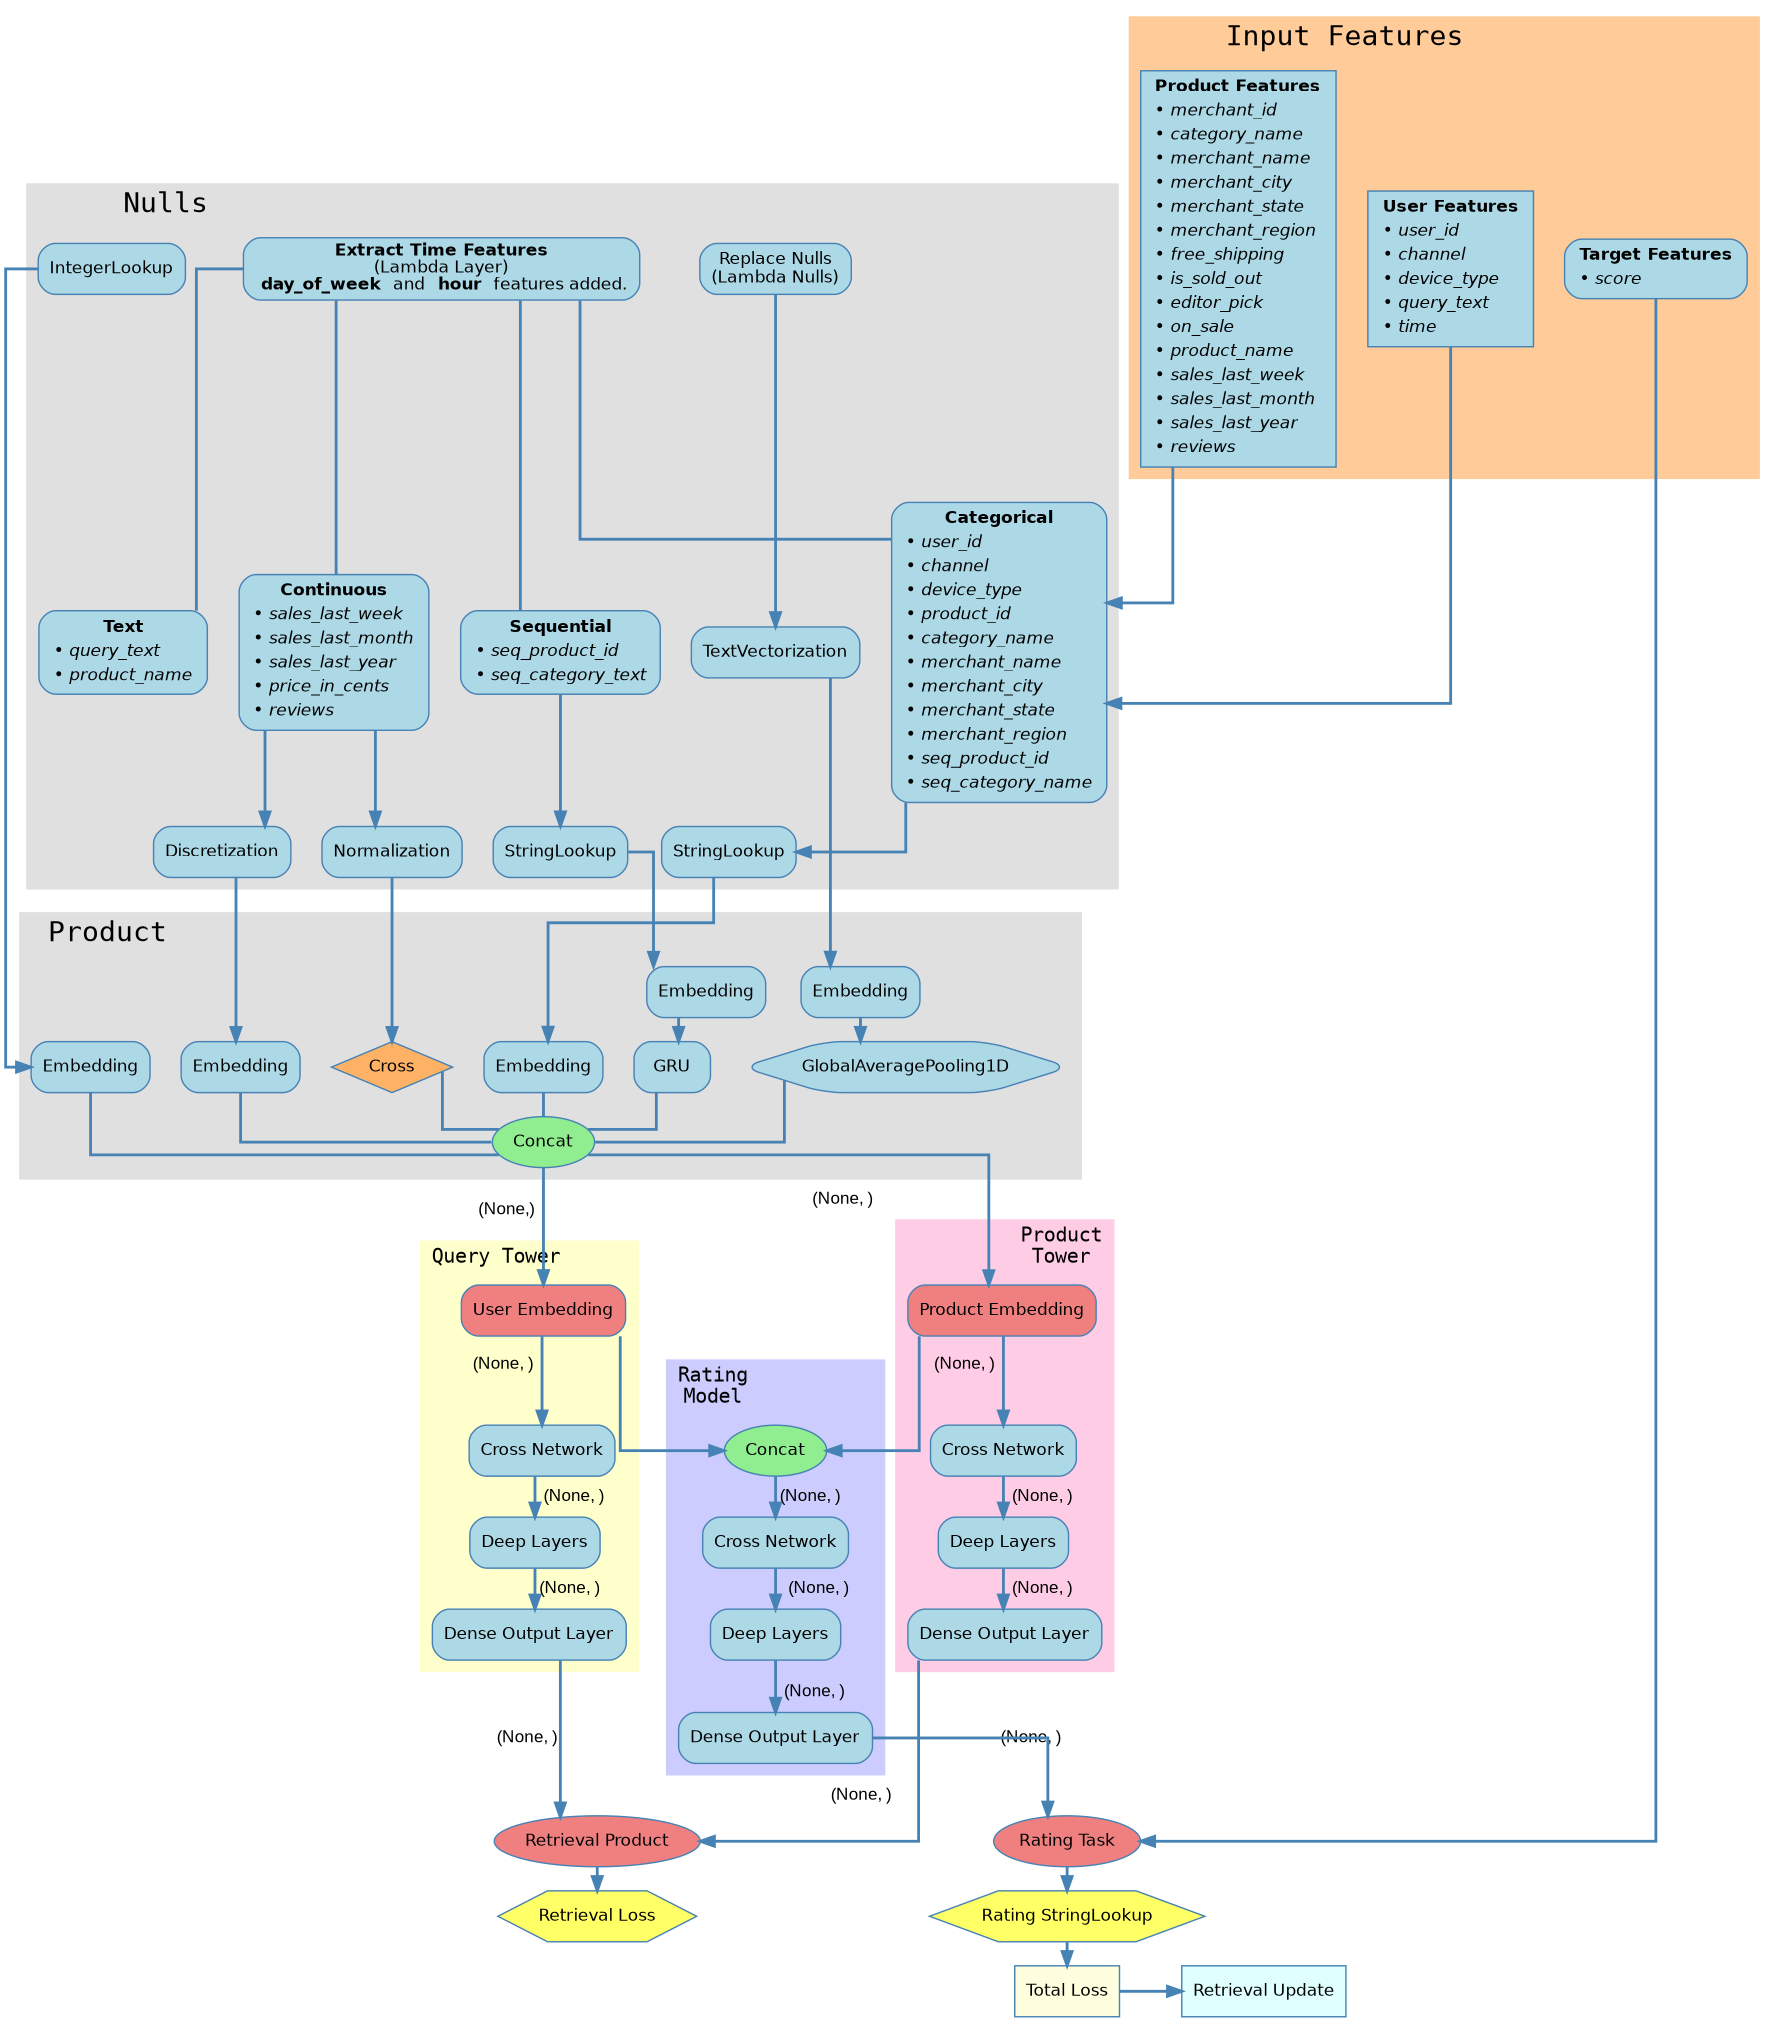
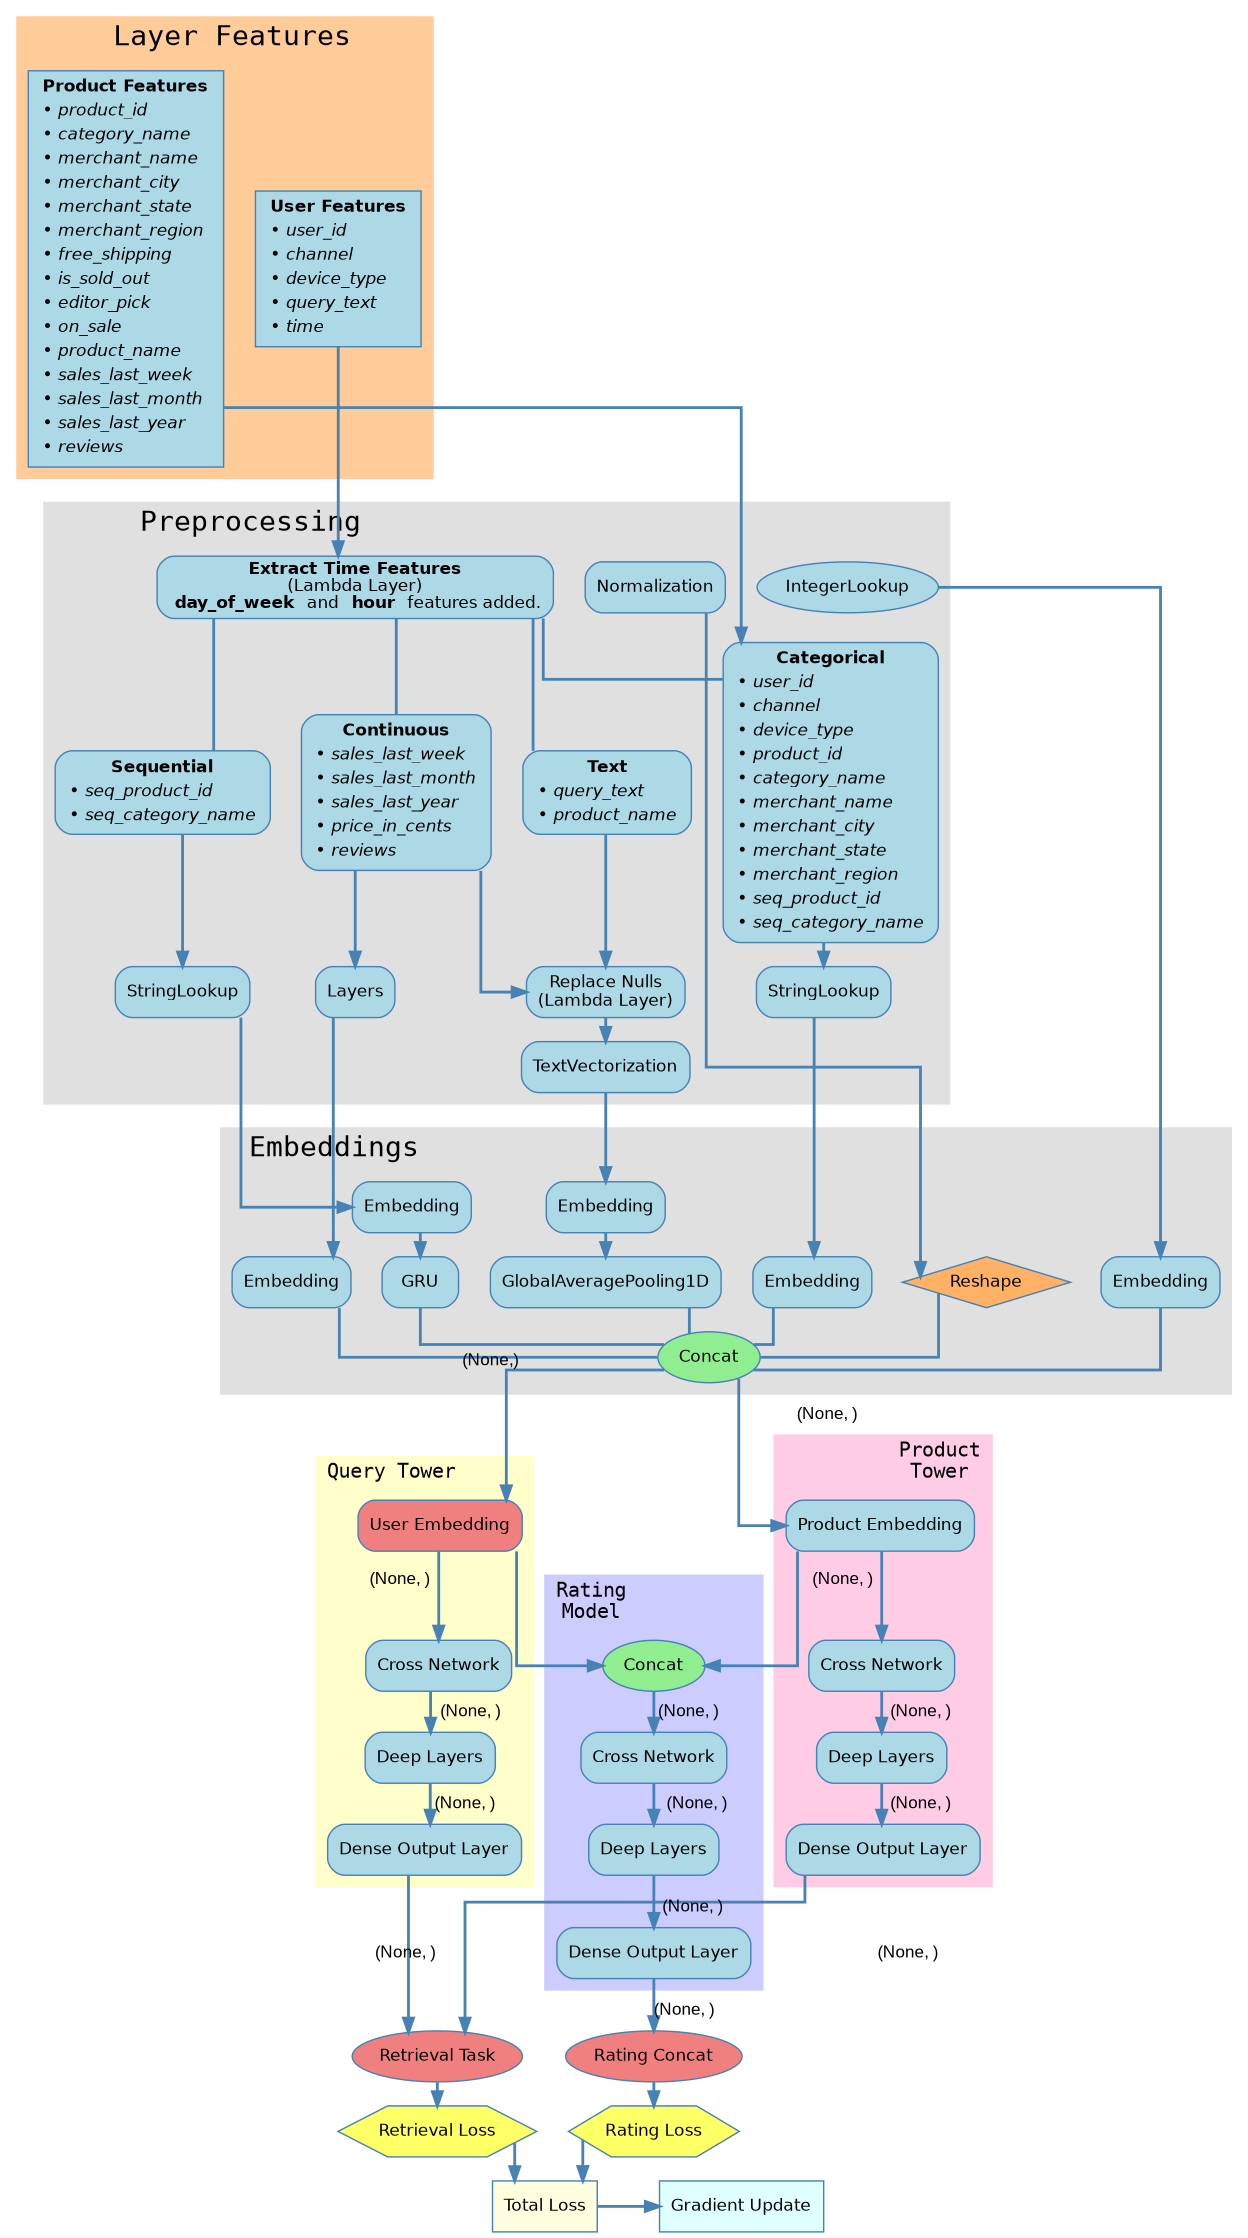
(1303, 38) -> (190, 38)
(1224, 110) -> (103, 110)
(124, 205) -> (209, 524)
(112, 269) -> (848, 587)
(1656, 269) -> none
(776, 277) -> (606, 1001)
(569, 675) -> (171, 815)
(1451, 690) -> (338, 444)
(375, 771) -> (481, 947)
(222, 852) -> (355, 992)
none -> (606, 893)
(100, 934) -> (326, 1149)
(392, 1067) -> (986, 1282)
(906, 1067) -> (606, 1282)
(1002, 1311) -> (880, 1526)
(597, 1841) -> (437, 2056)
(1067, 1841) -> (654, 2056)
(1067, 1916) -> (654, 2131)
(1264, 1991) -> (742, 2206)
none -> (515, 2155)
